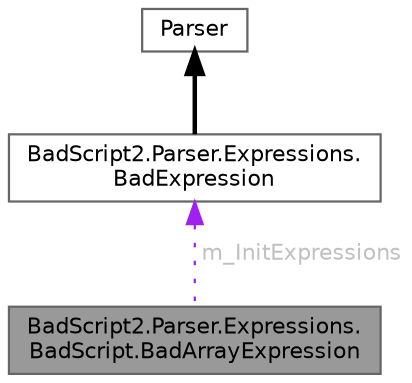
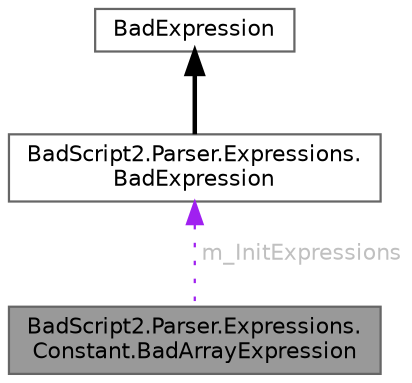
(195, 30) -> (195, 30)
(195, 340) -> (195, 340)
